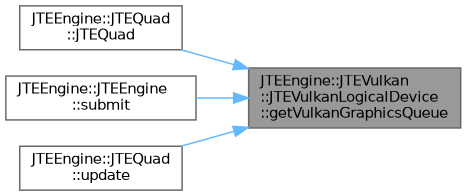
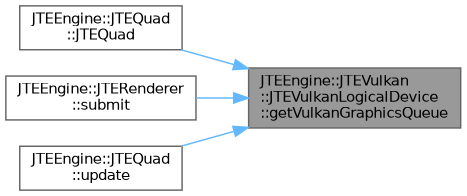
(101, 98) -> (101, 98)
